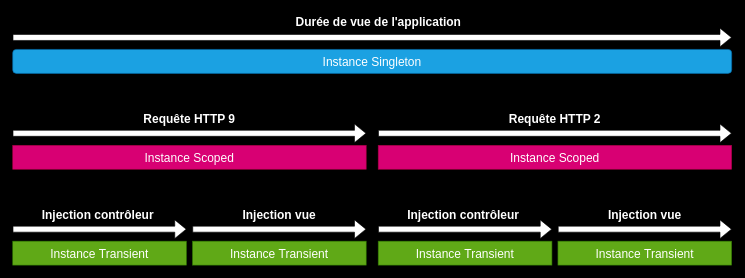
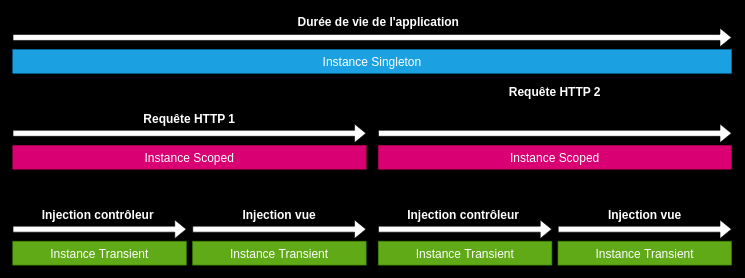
(379, 21) -> (379, 21)
(372, 62) -> (372, 62)
(189, 119) -> (189, 119)
(555, 119) -> (555, 92)
